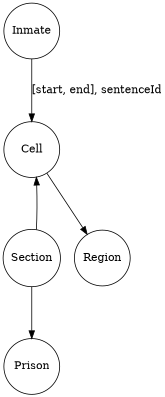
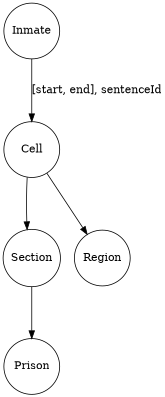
(37, 207) -> (27, 200)
